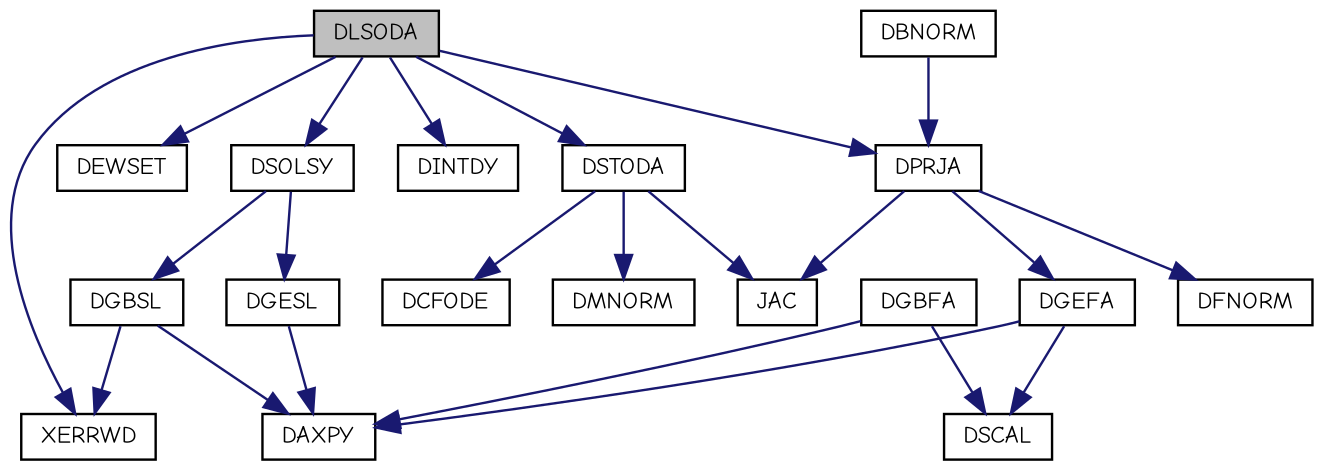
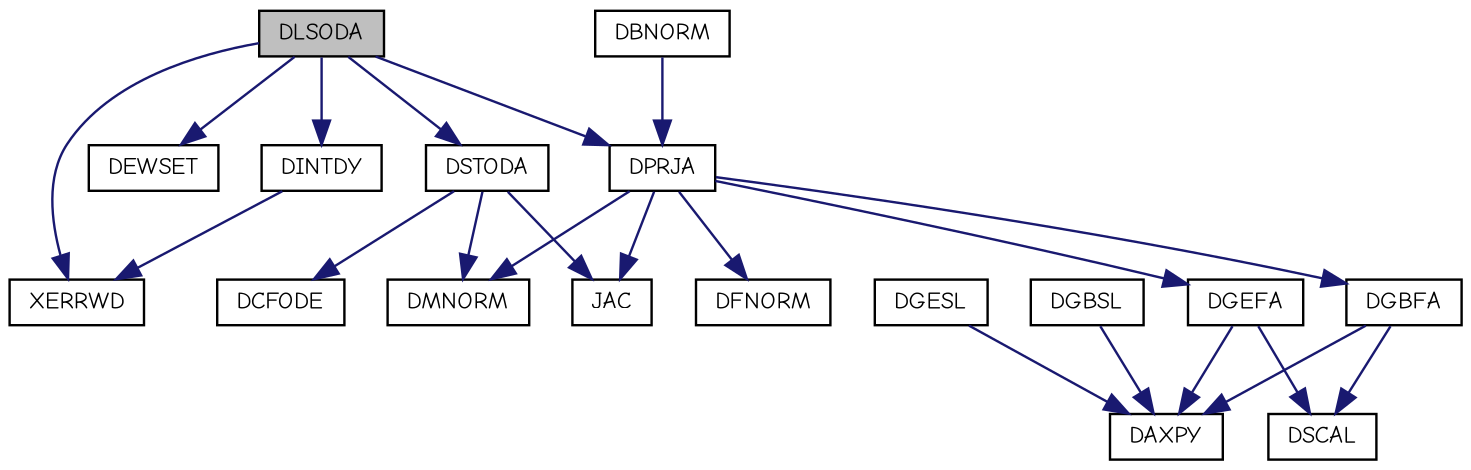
(292, 168) -> none
none -> (1020, 222)
none -> (571, 229)
(111, 358) -> (210, 230)
